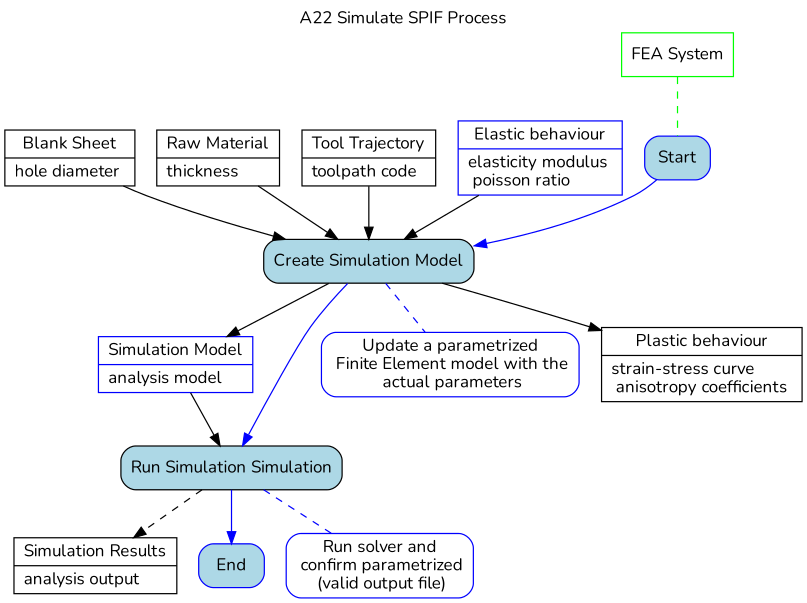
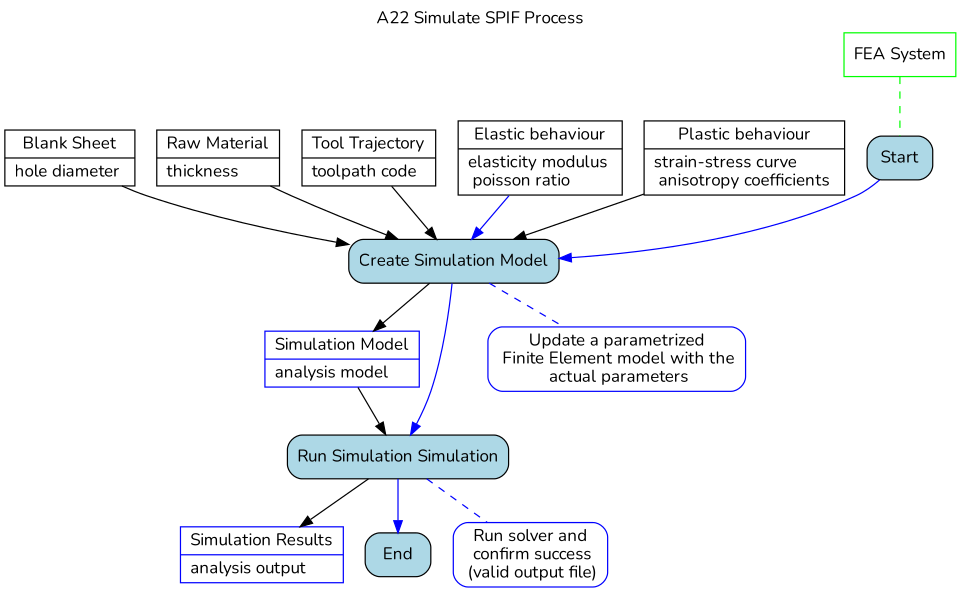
(540, 158) -> (540, 158)
(678, 158) -> (900, 158)
(447, 214) -> (494, 213)
(516, 305) -> (585, 215)
(173, 510) -> (340, 499)
(95, 566) -> (262, 555)
(232, 566) -> (398, 555)
(380, 566) -> (530, 555)
